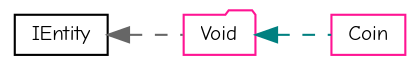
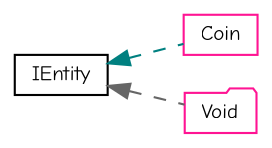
(304, 35) -> (156, 51)
